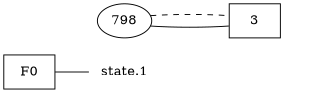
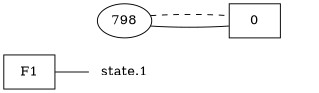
(255, 21) -> (255, 21)
(29, 72) -> (29, 72)
